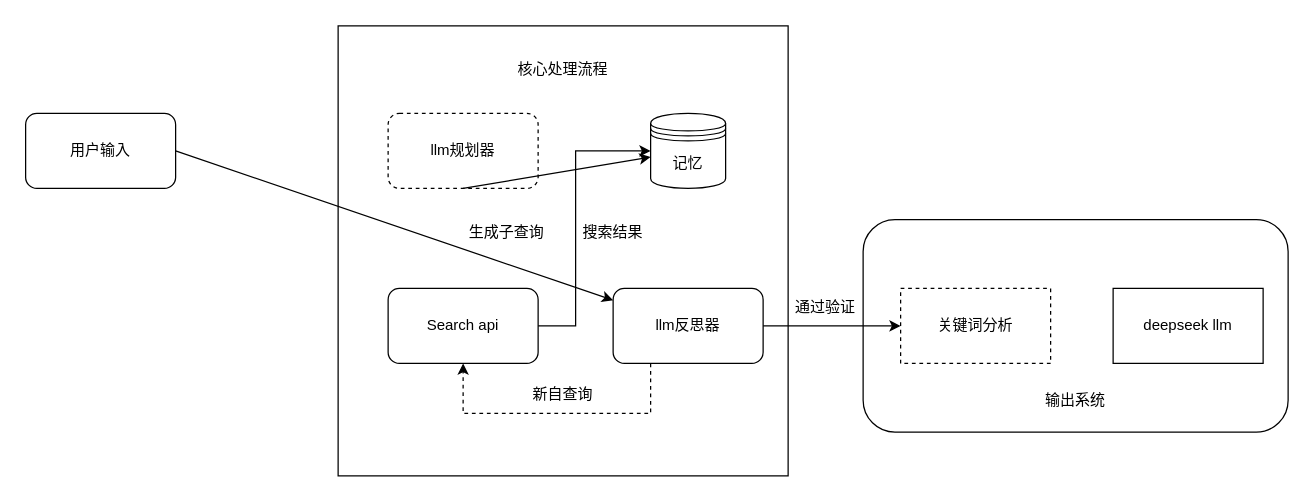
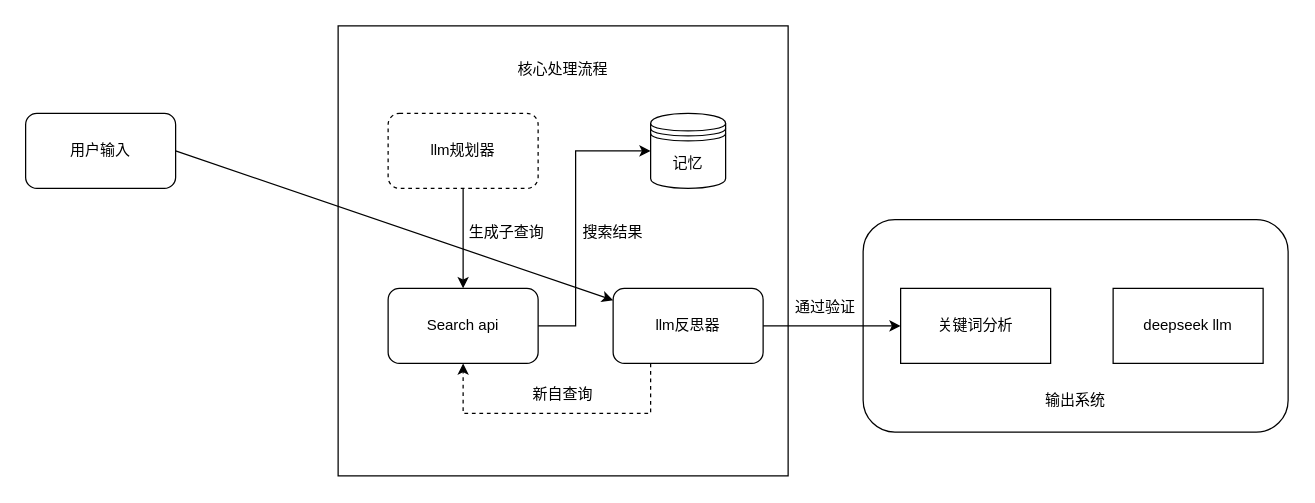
(553, 173) -> (463, 234)
(976, 326) -> (976, 326)
